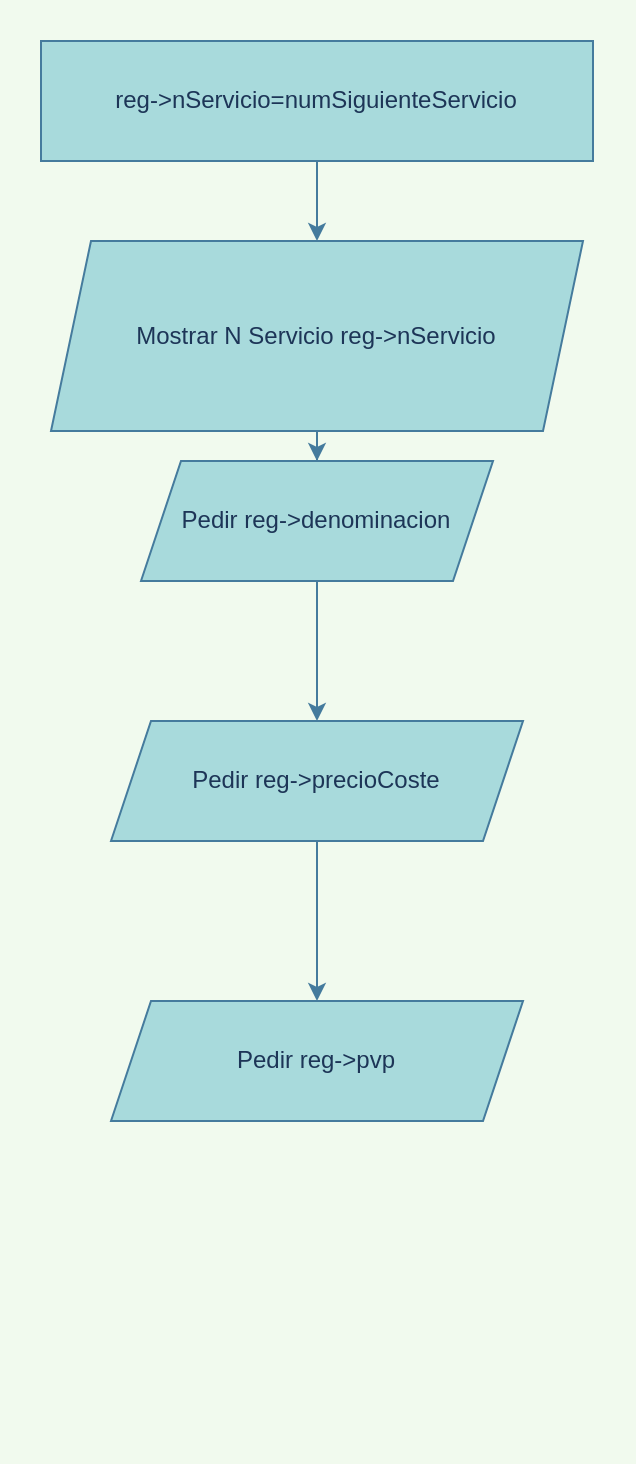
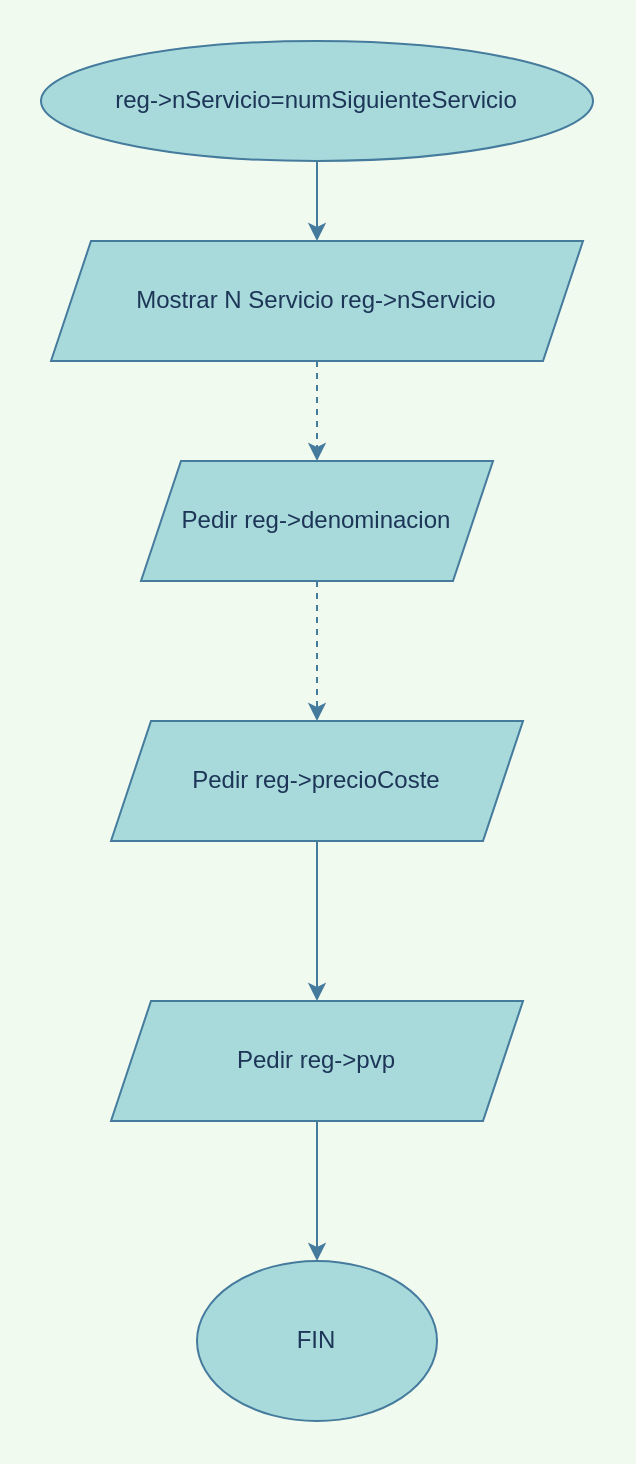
(317, 101) -> (317, 101)
(317, 336) -> (317, 301)
(317, 642) -> (317, 642)
none -> (317, 1184)
none -> (317, 1341)
